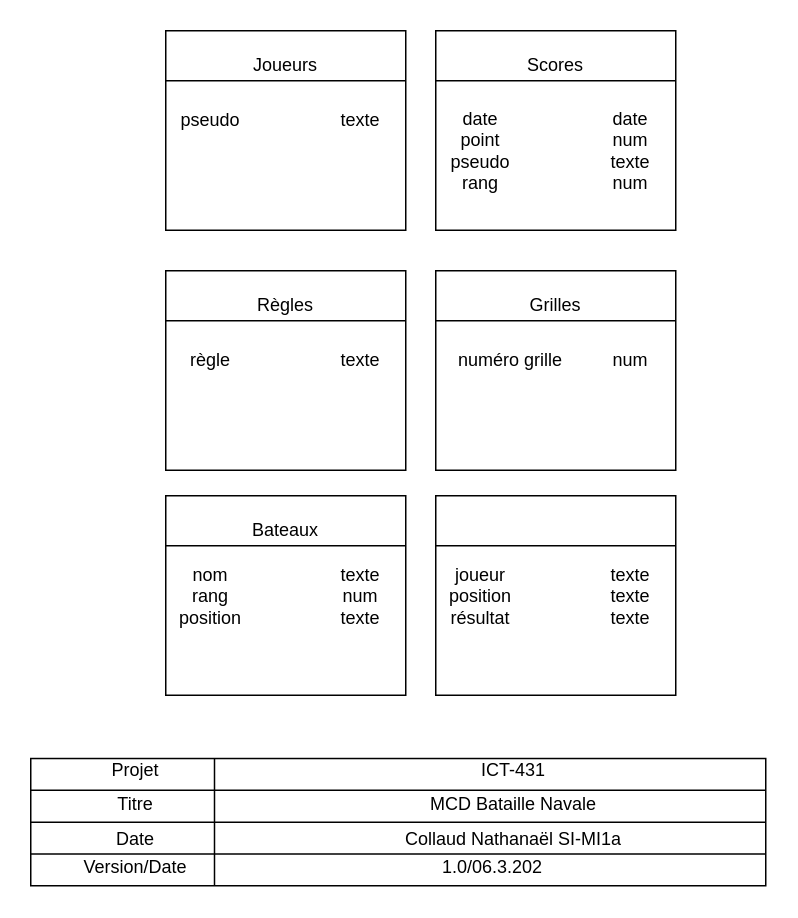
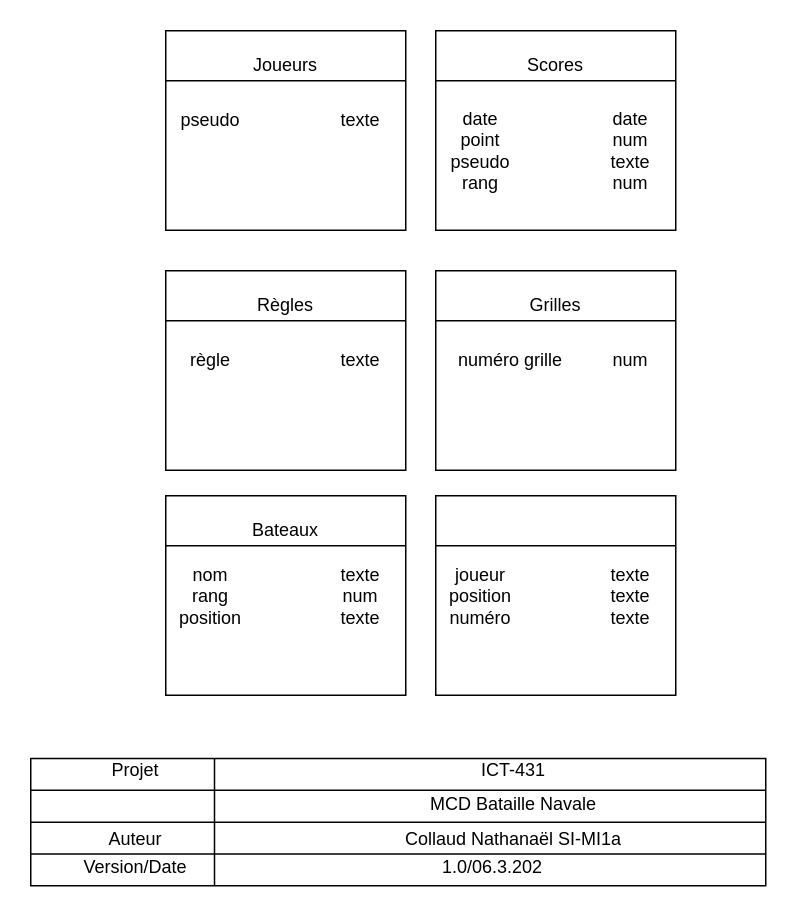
(481, 596) -> (481, 596)
(136, 805) -> none
(136, 839) -> (136, 839)
